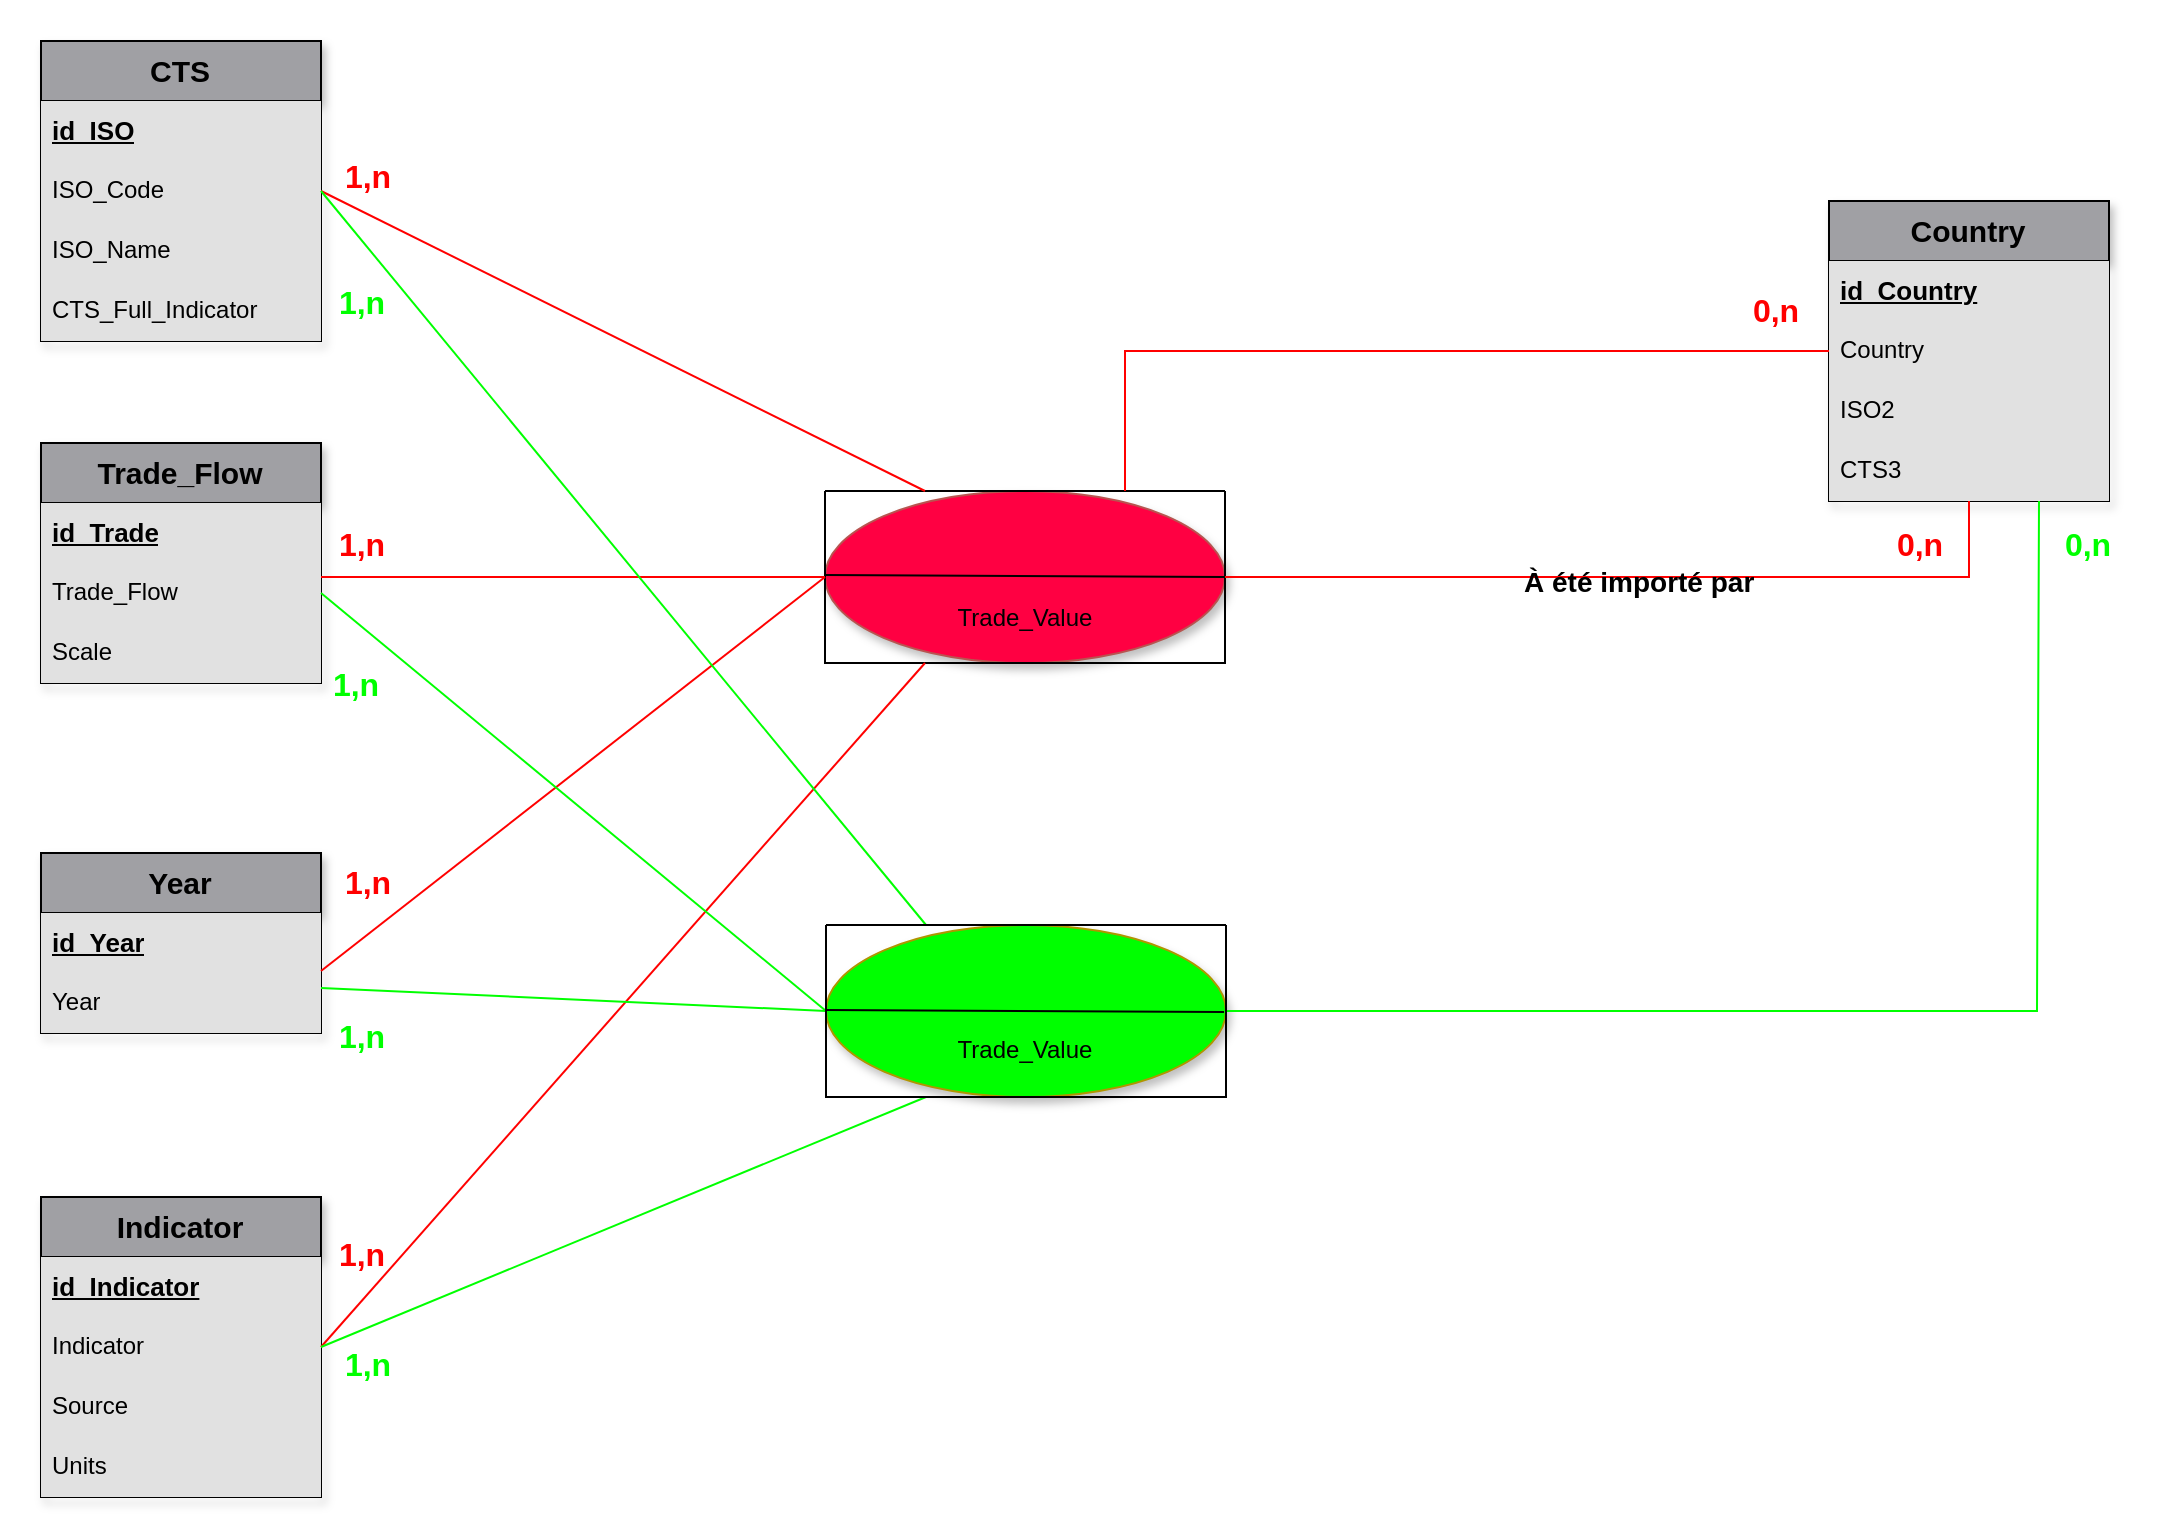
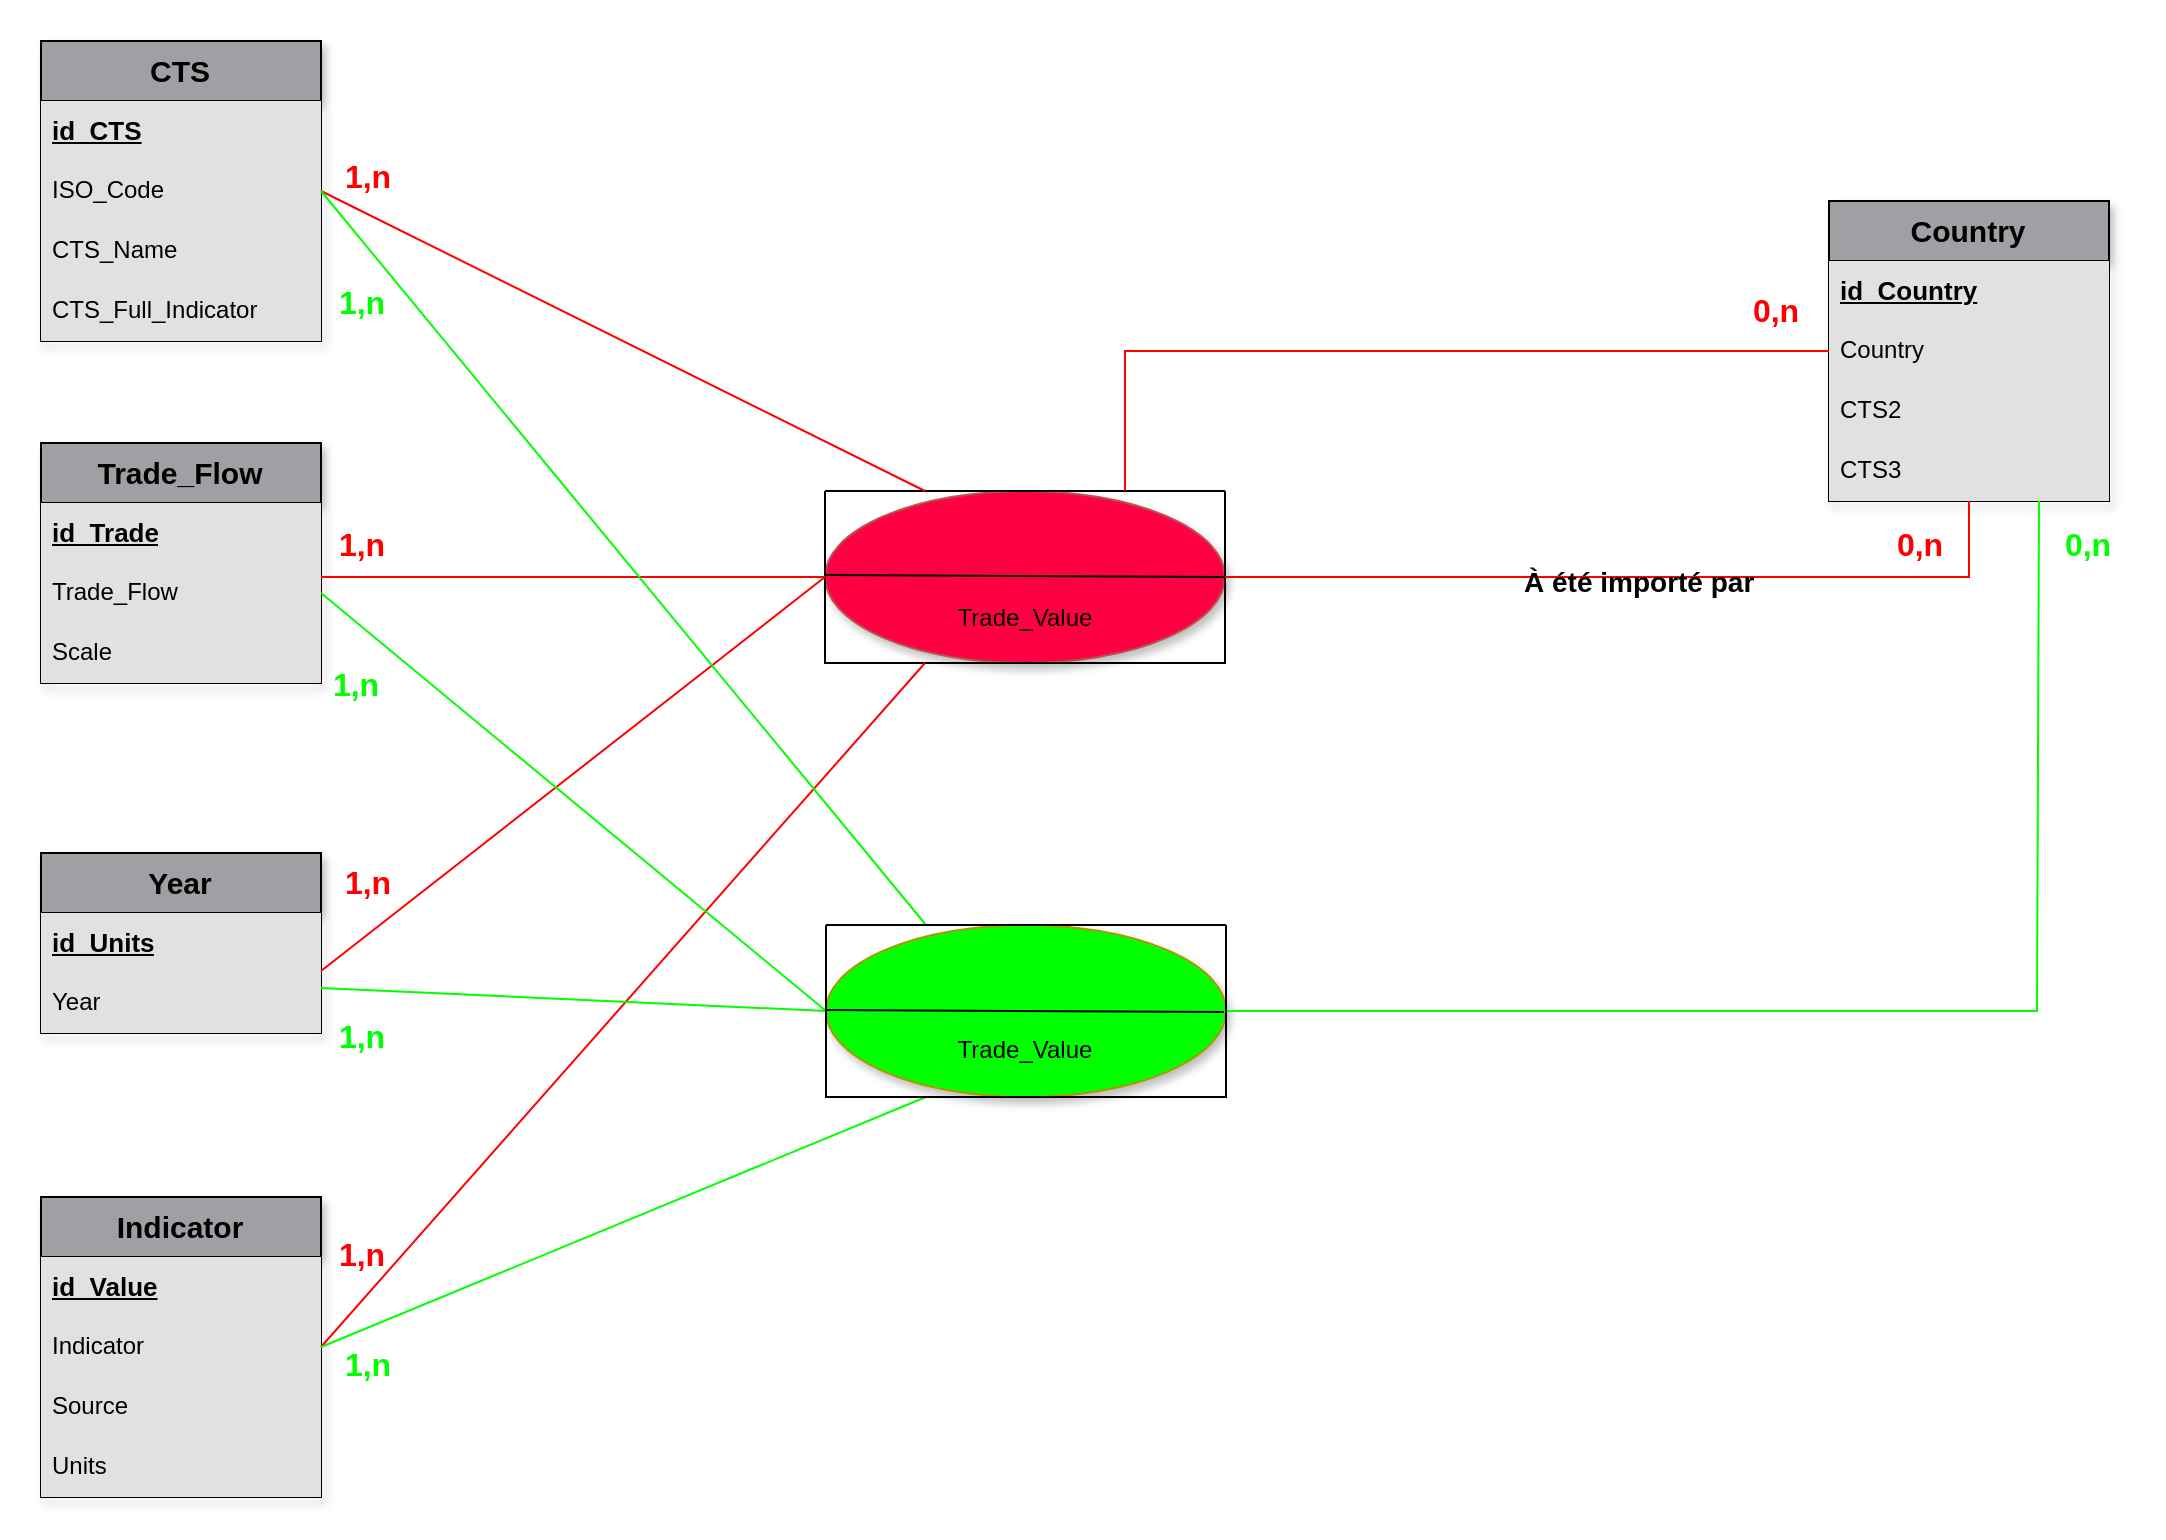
(90, 131) -> (90, 131)
(107, 251) -> (107, 251)
(1868, 411) -> (1868, 411)
(97, 943) -> (101, 943)
(127, 1287) -> (101, 1287)
